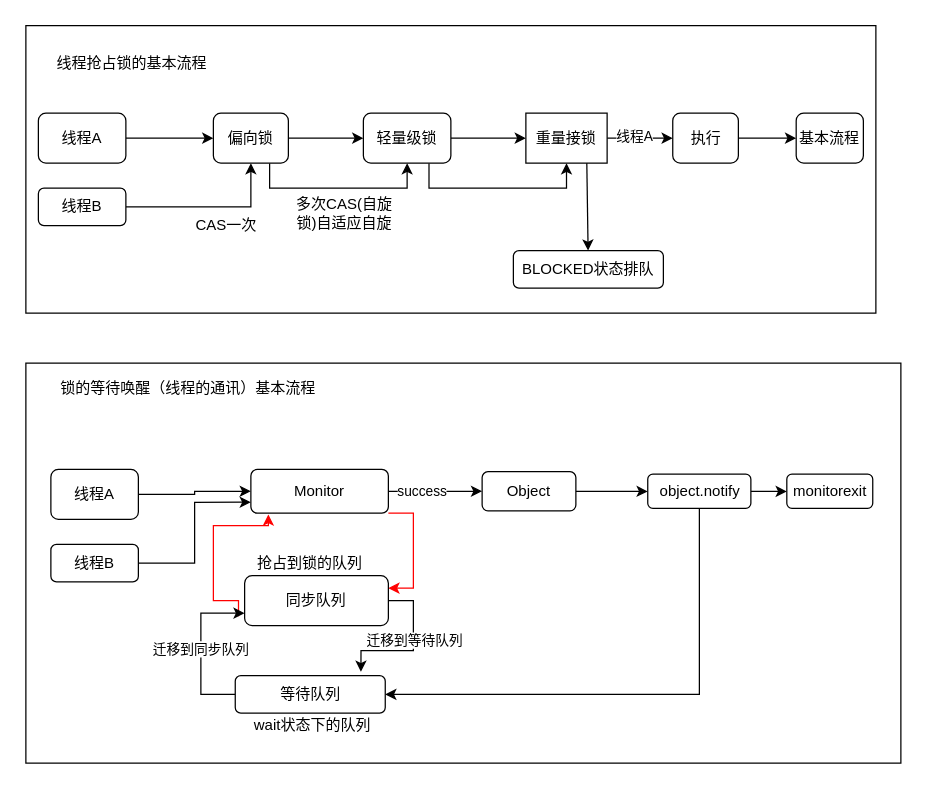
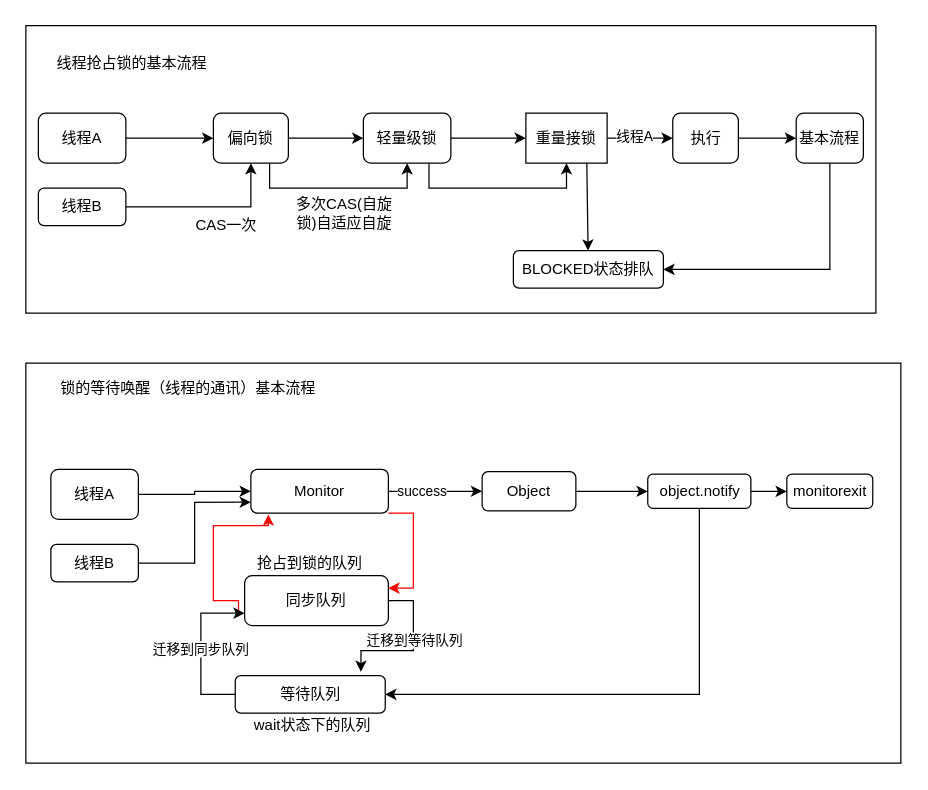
none -> (804, 269)
